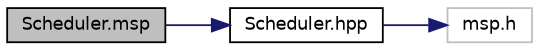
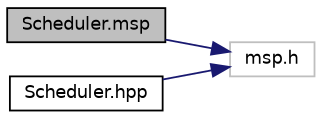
(189, 25) -> (189, 44)
